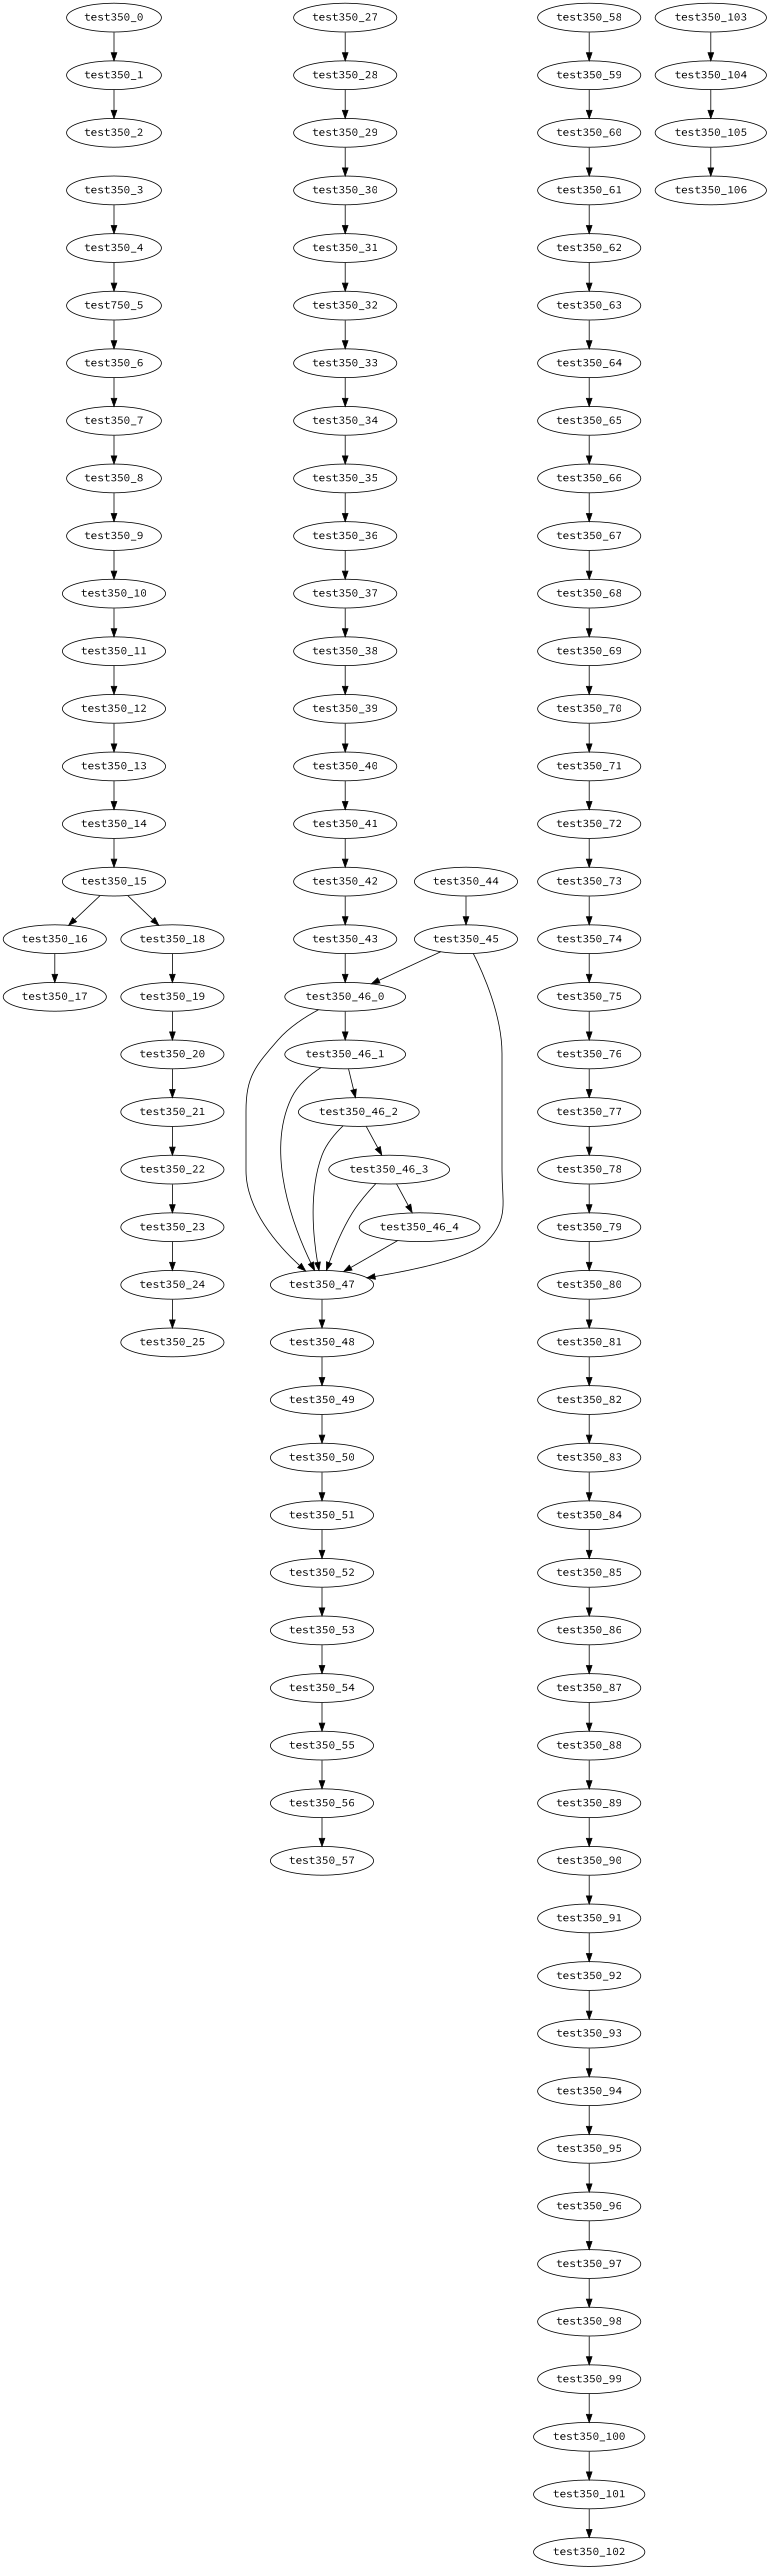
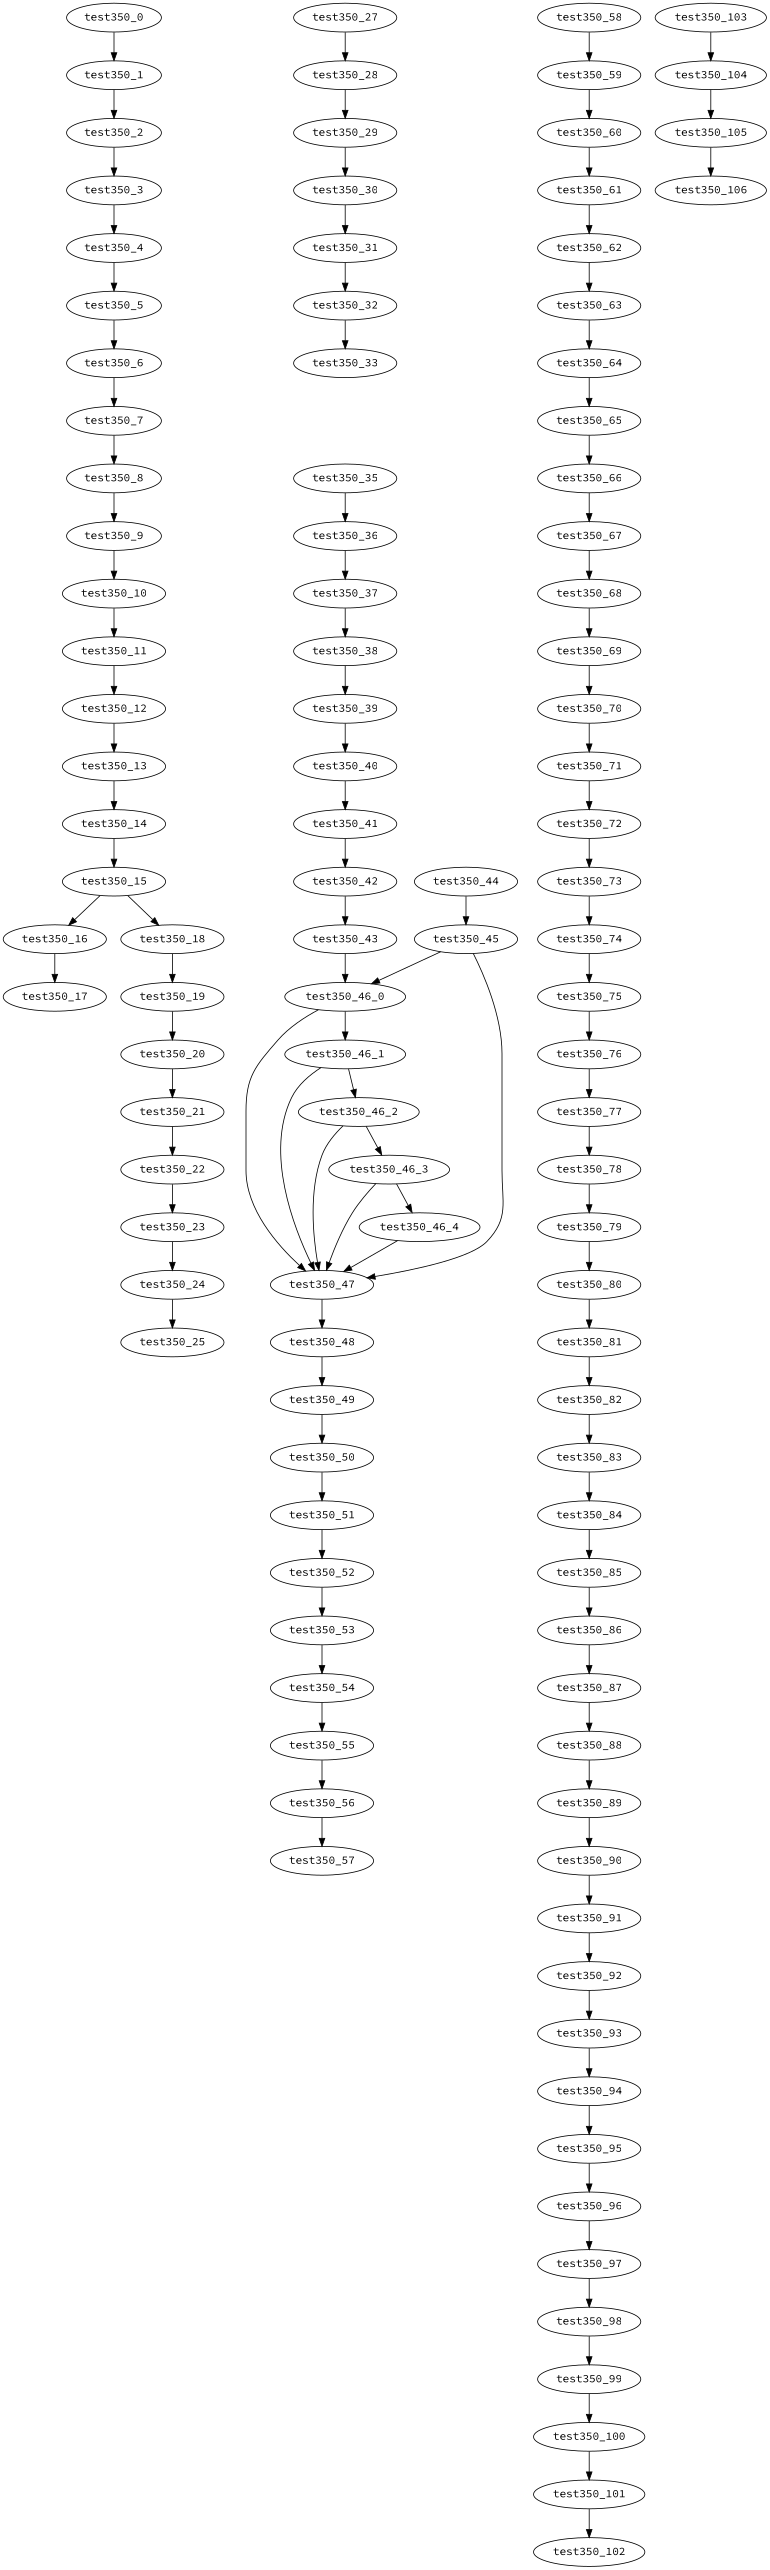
none -> (114, 158)
(114, 306) -> (114, 306)
(345, 421) -> none
